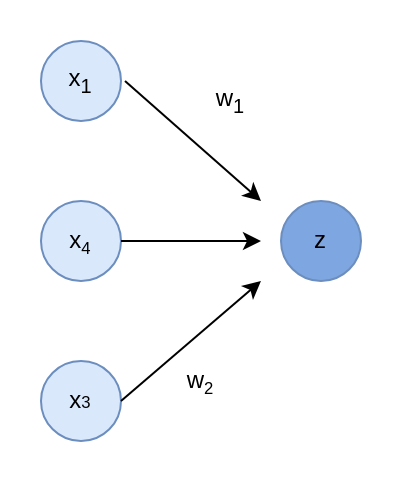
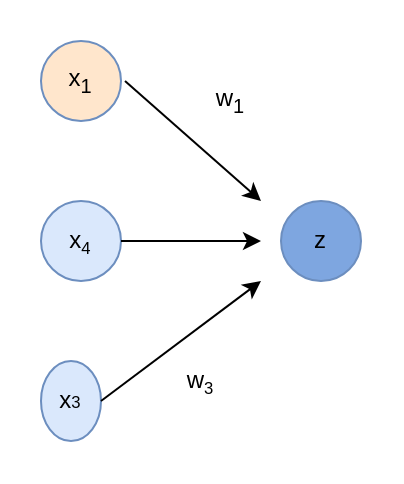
(81, 81) -> (81, 81)
(201, 381) -> (201, 381)
(81, 401) -> (71, 401)
